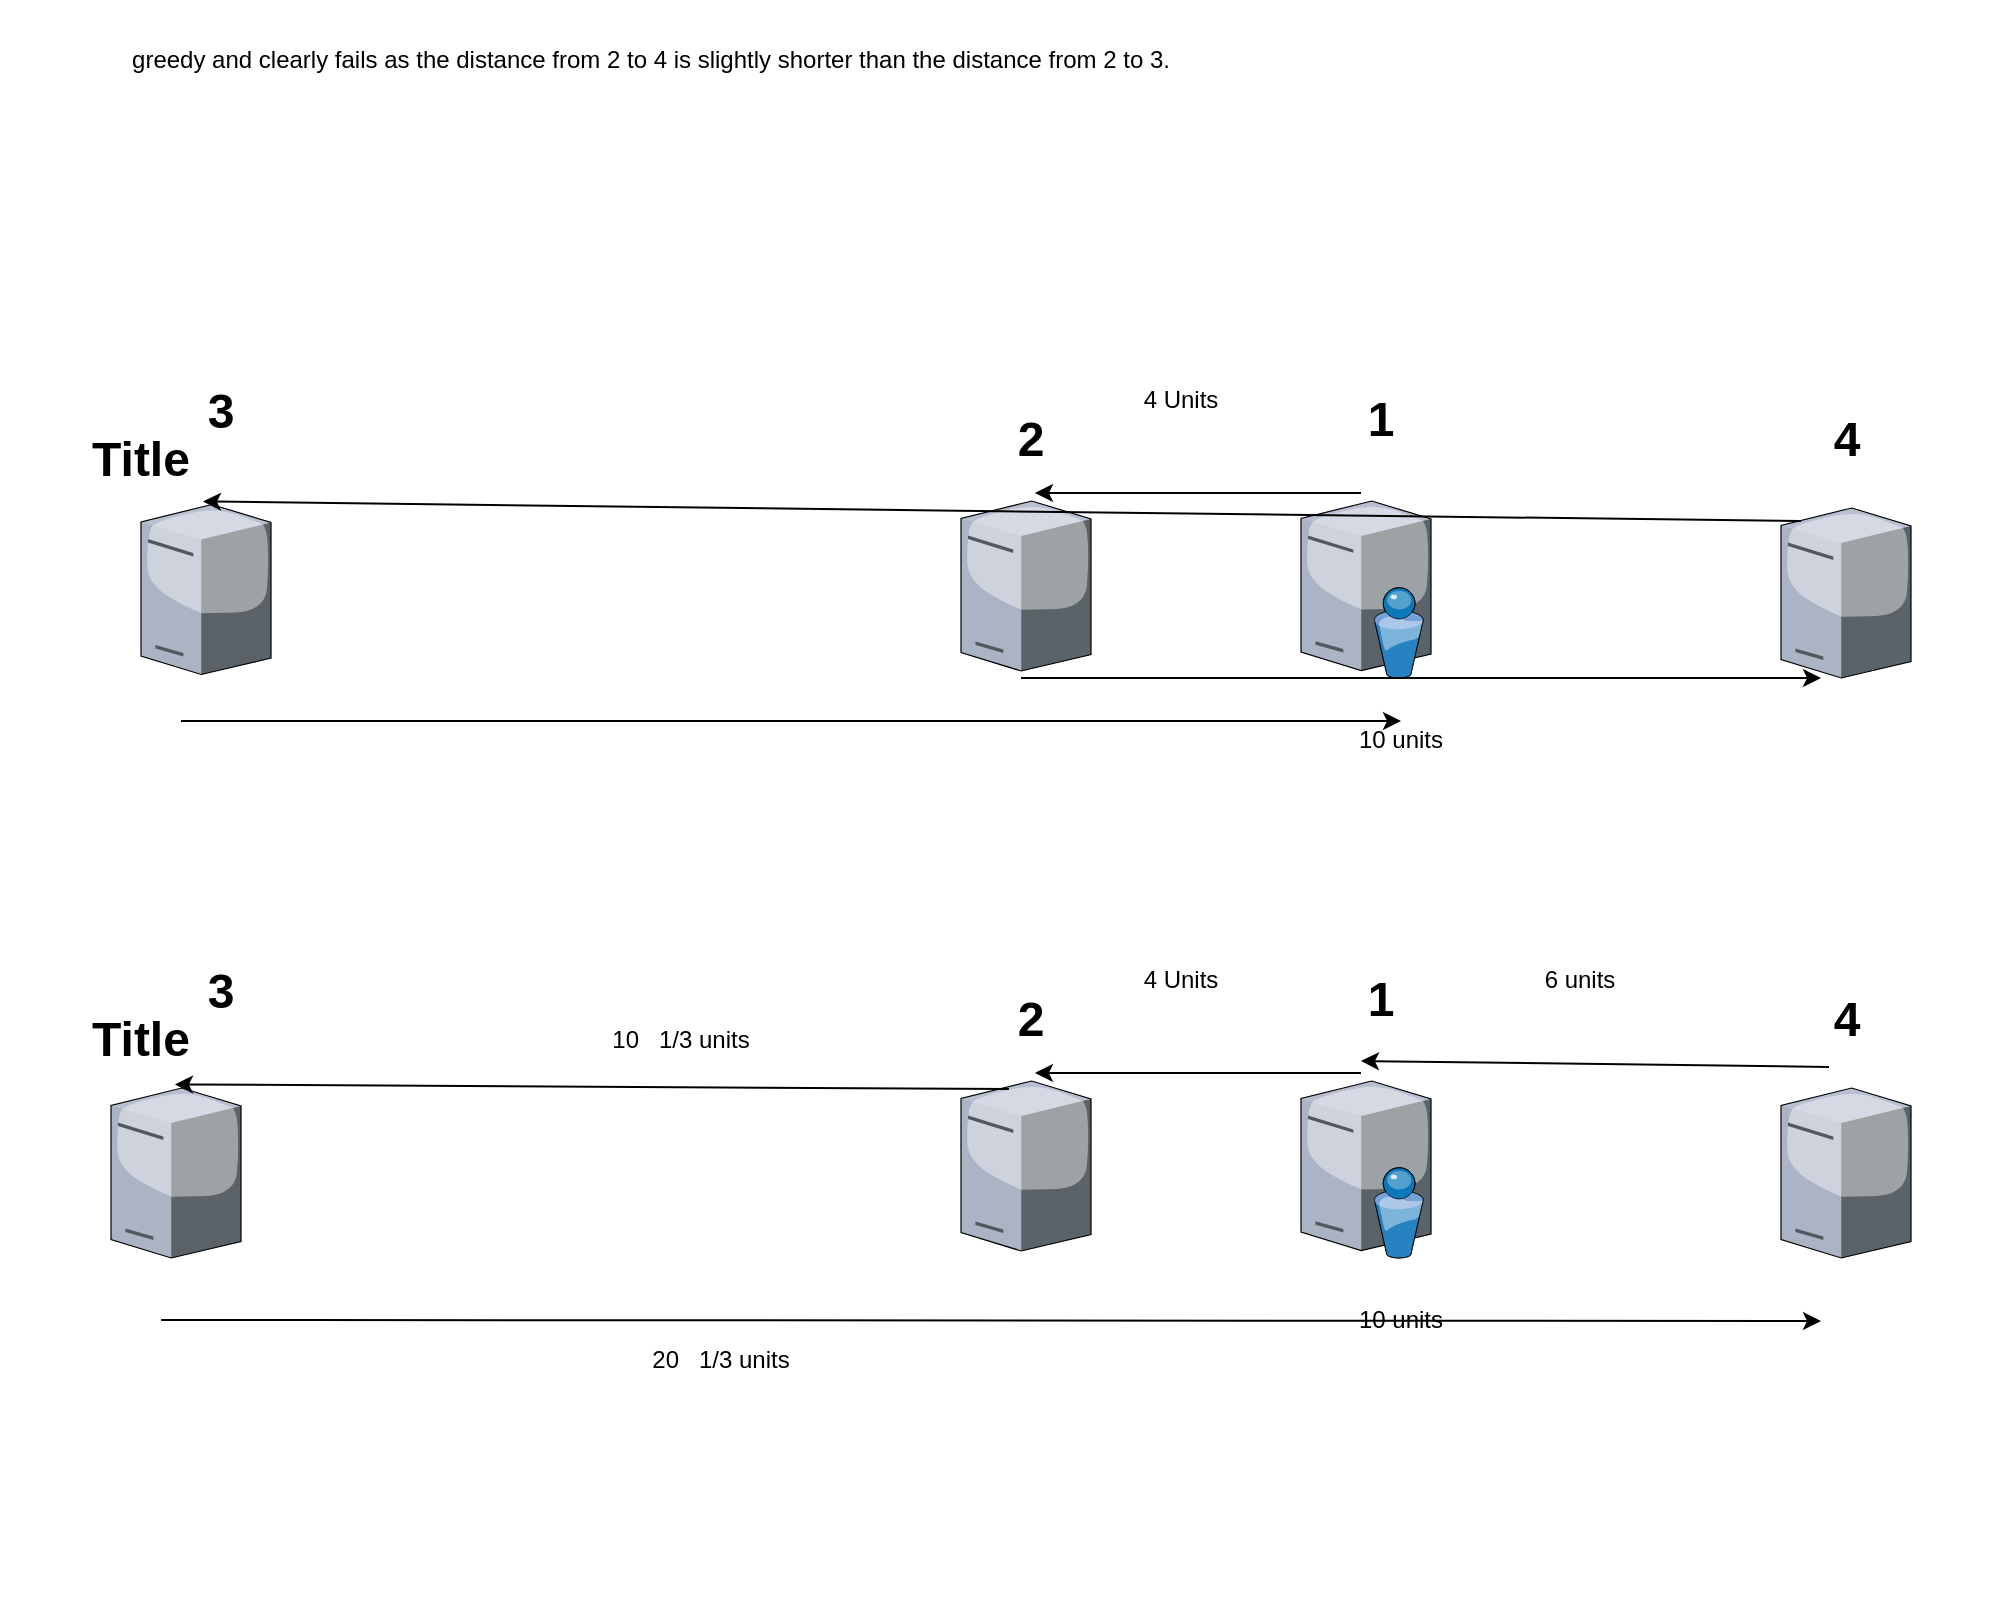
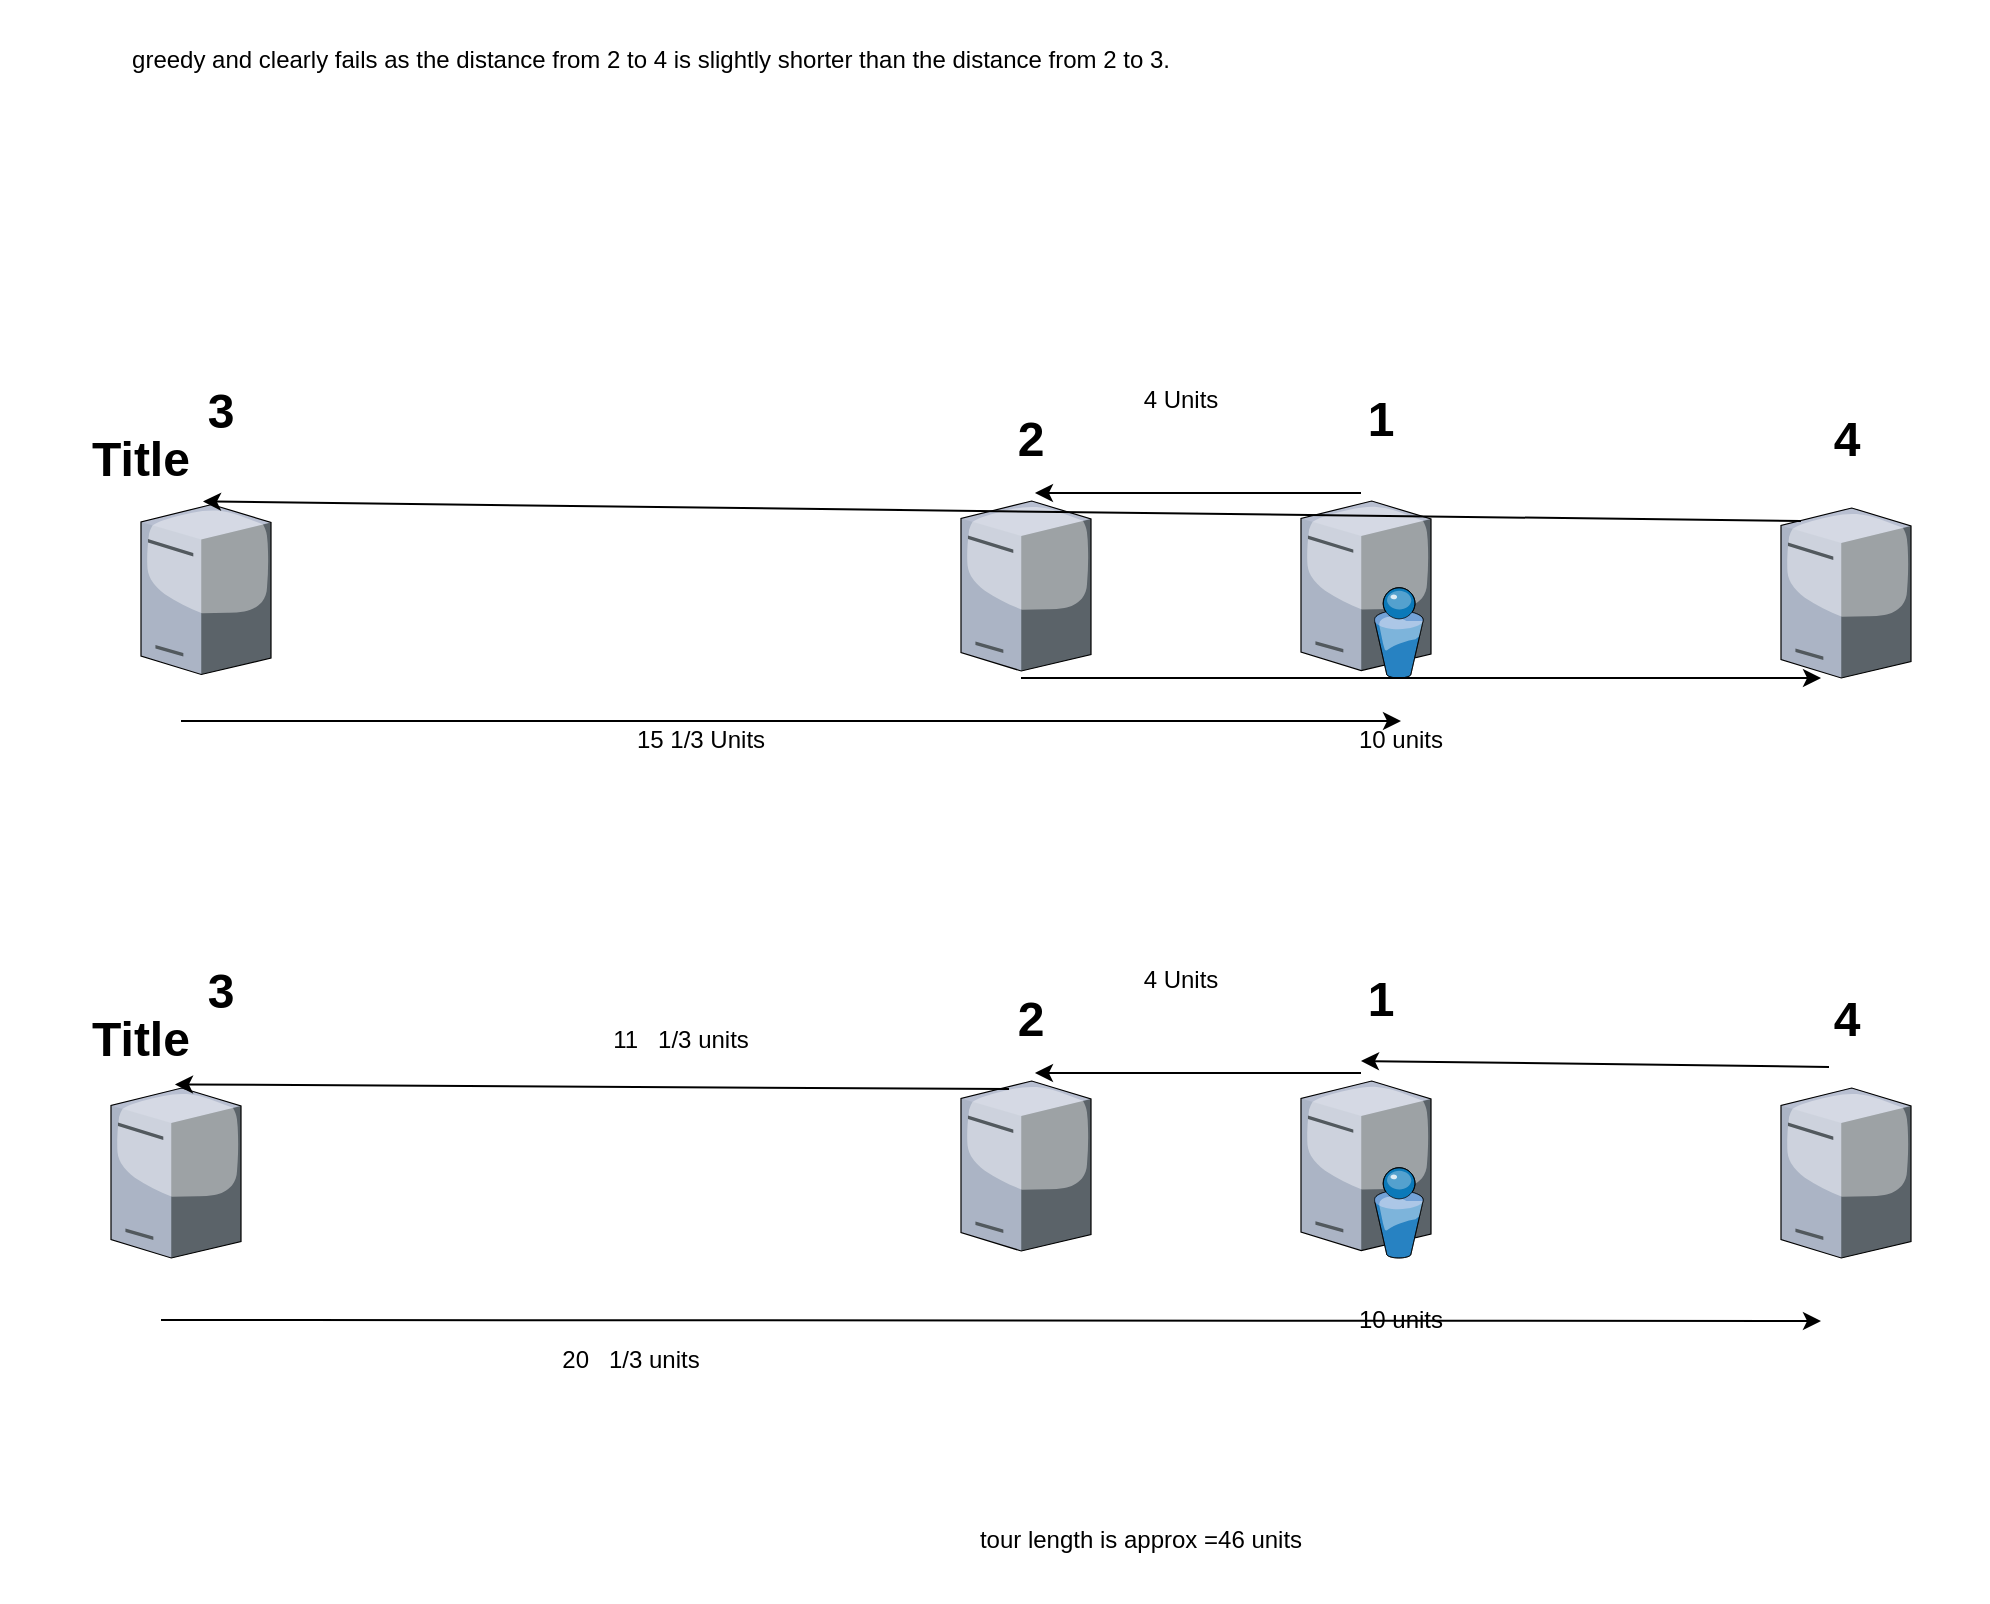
none -> (701, 741)
(1581, 981) -> none
(682, 1041) -> (682, 1041)
(721, 1361) -> (631, 1361)
none -> (1141, 1541)
